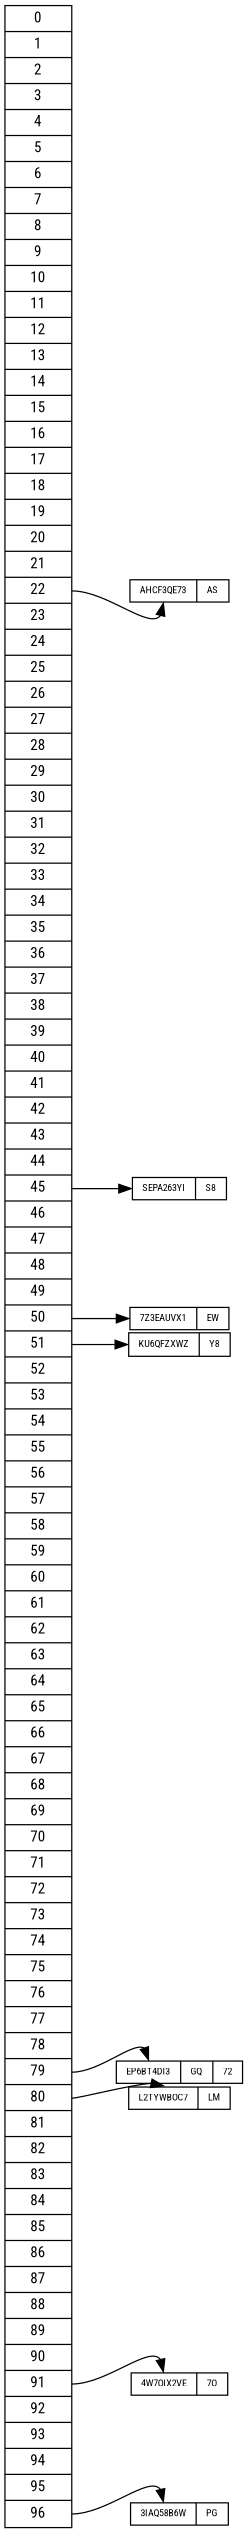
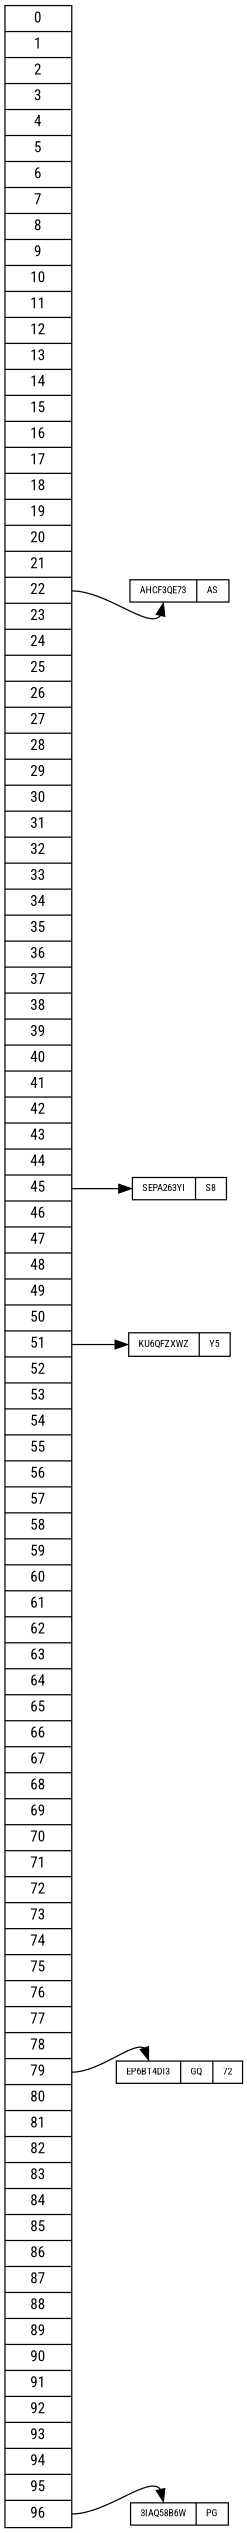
(179, 1319) -> none
(215, 1344) -> (215, 1344)
(179, 2098) -> none
(179, 2384) -> none
